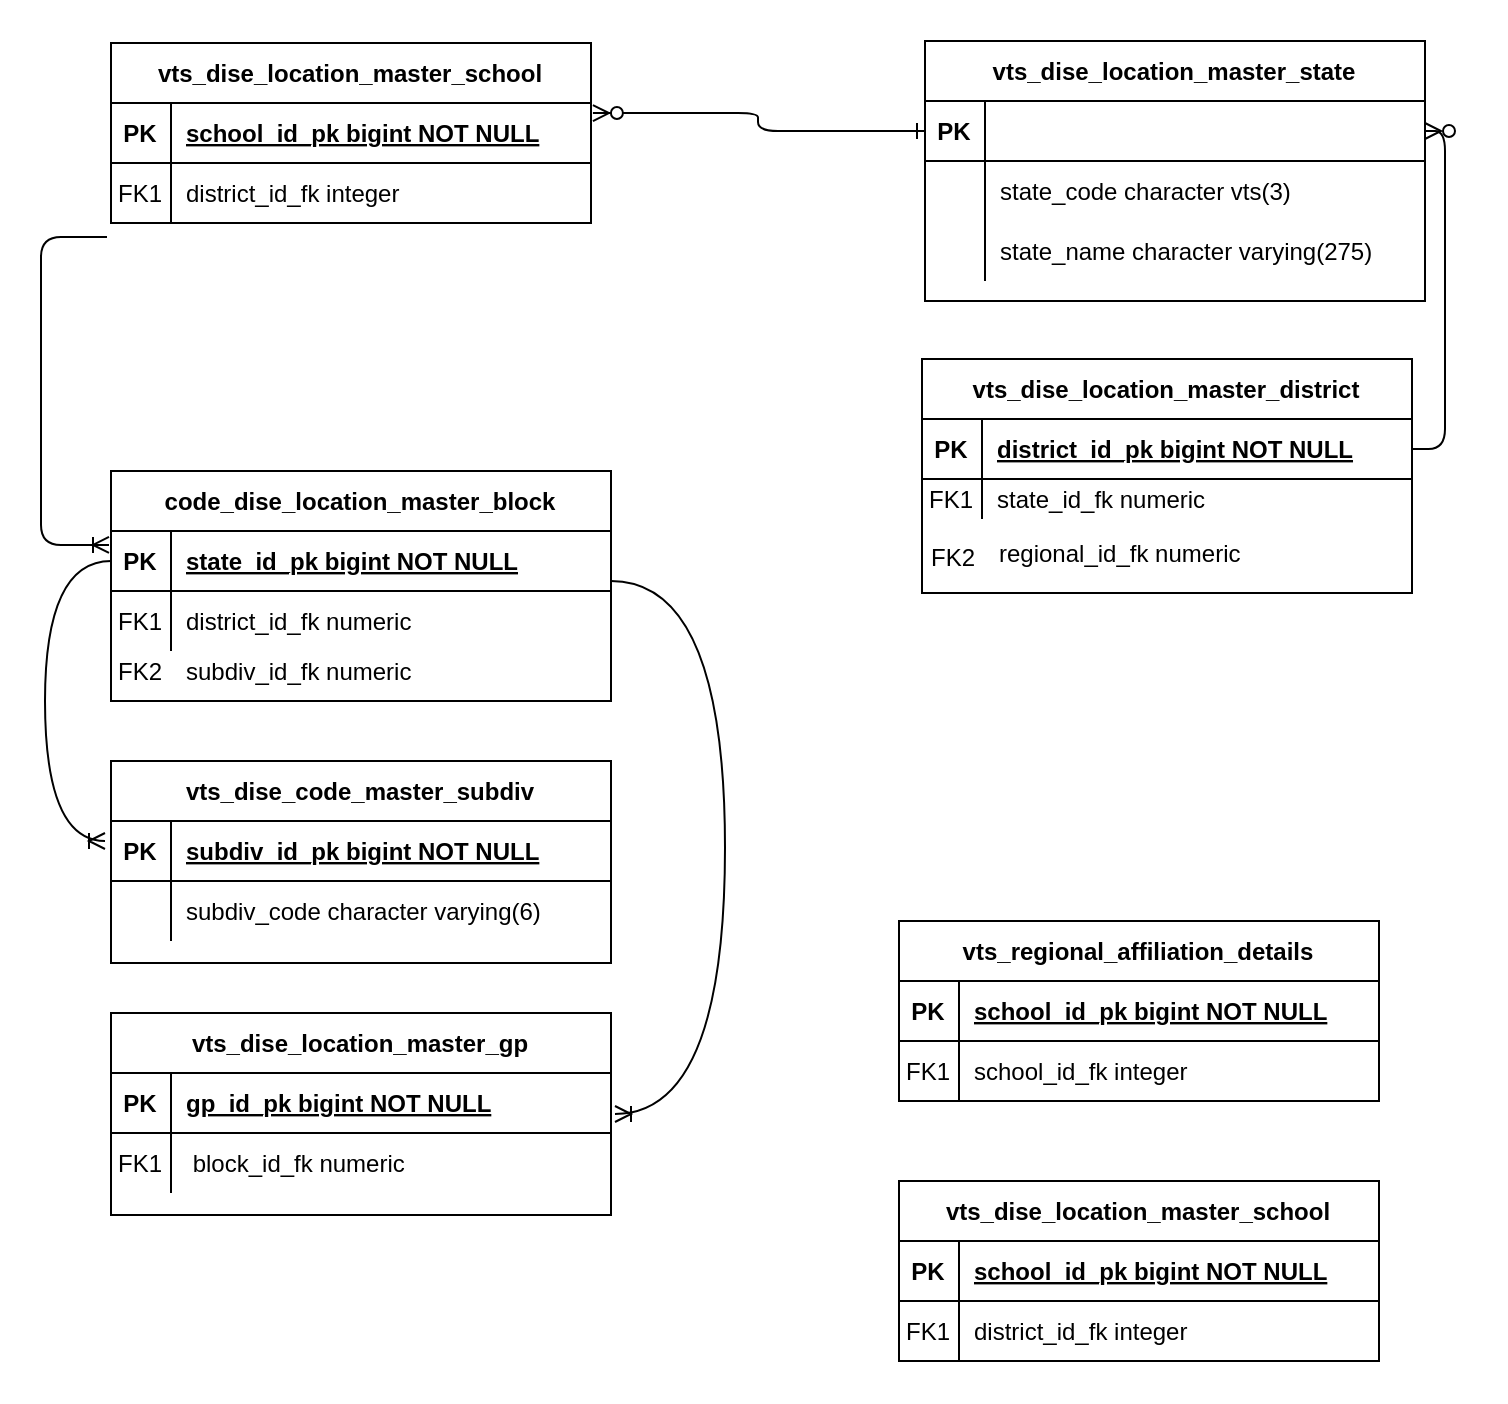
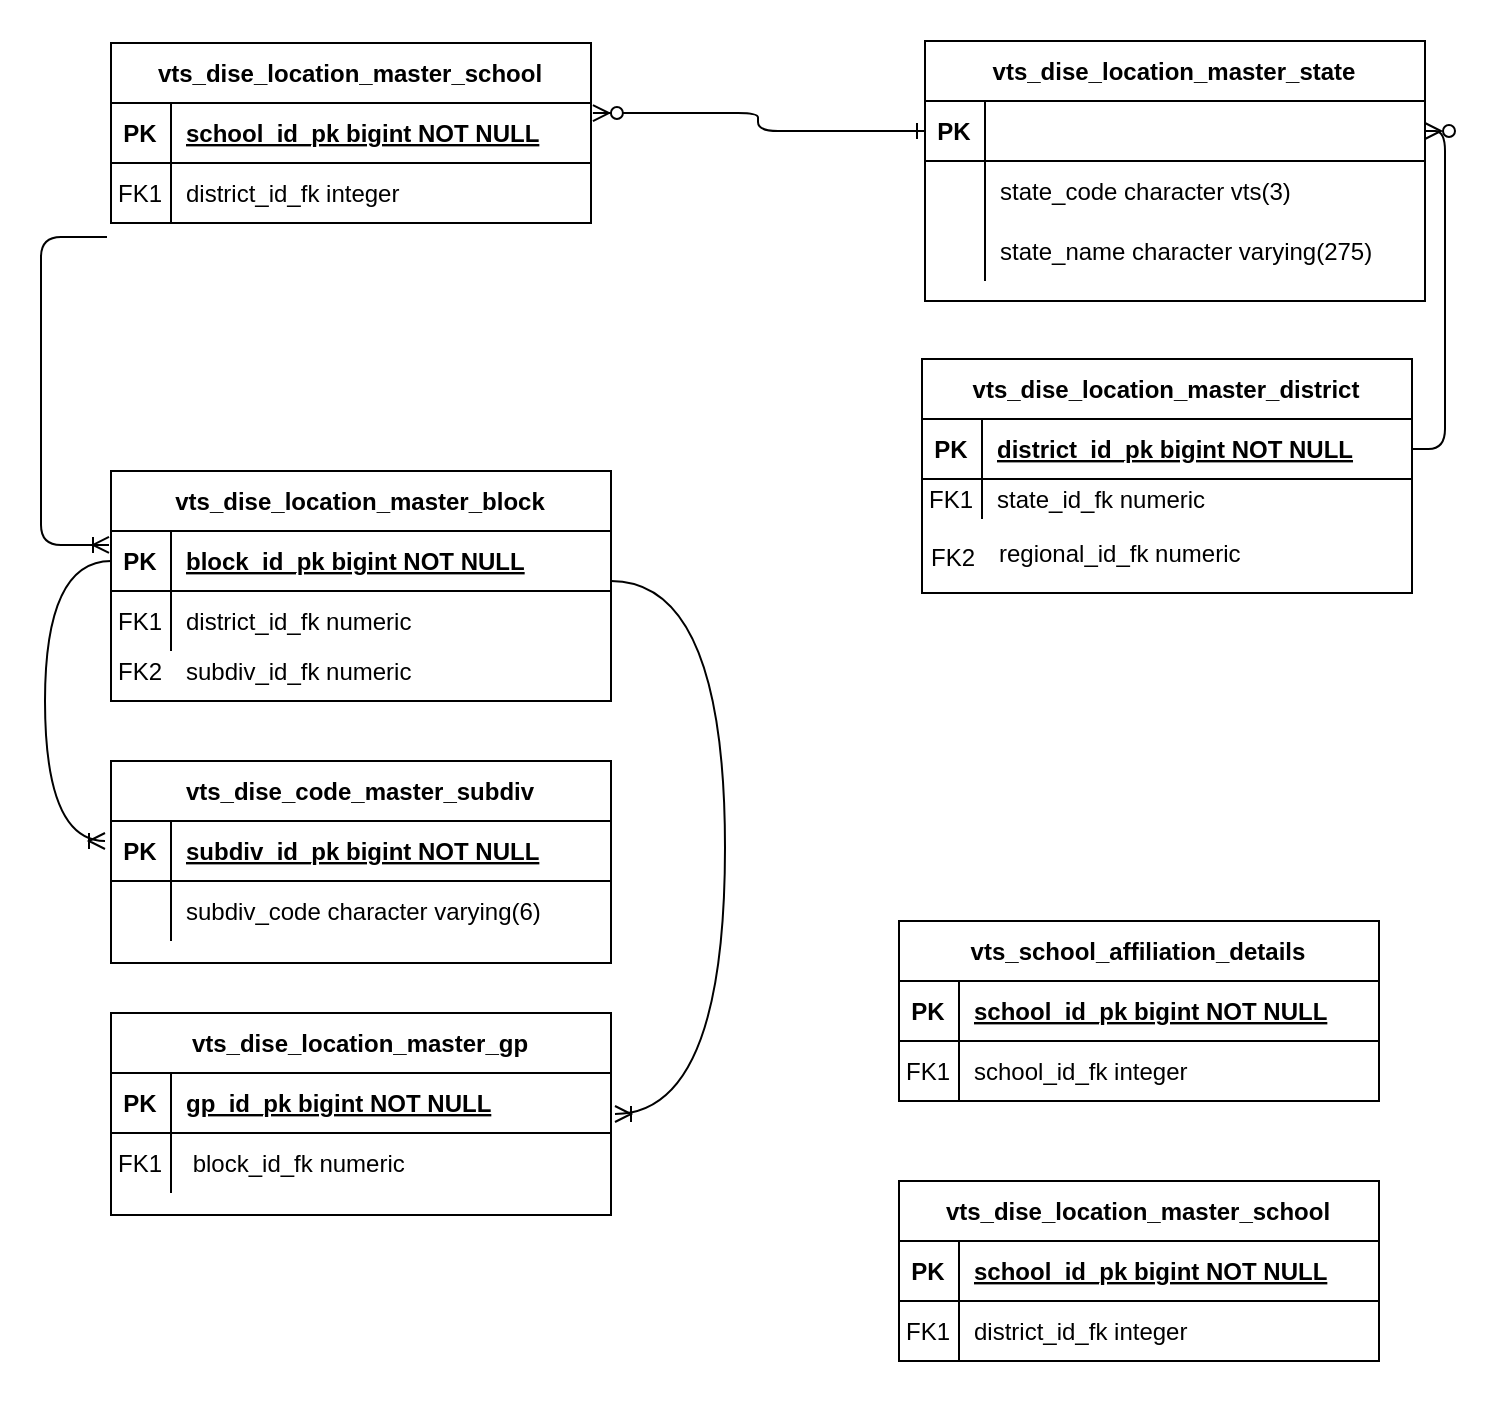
(360, 502) -> (360, 502)
(349, 562) -> (346, 562)
(1138, 952) -> (1138, 952)
